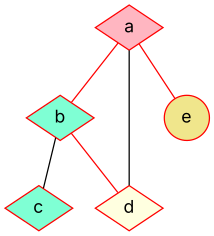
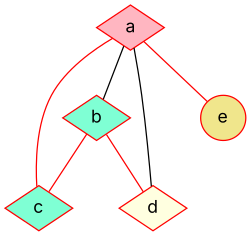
(95, 73) -> (113, 73)
none -> (50, 99)
(50, 163) -> (68, 163)
